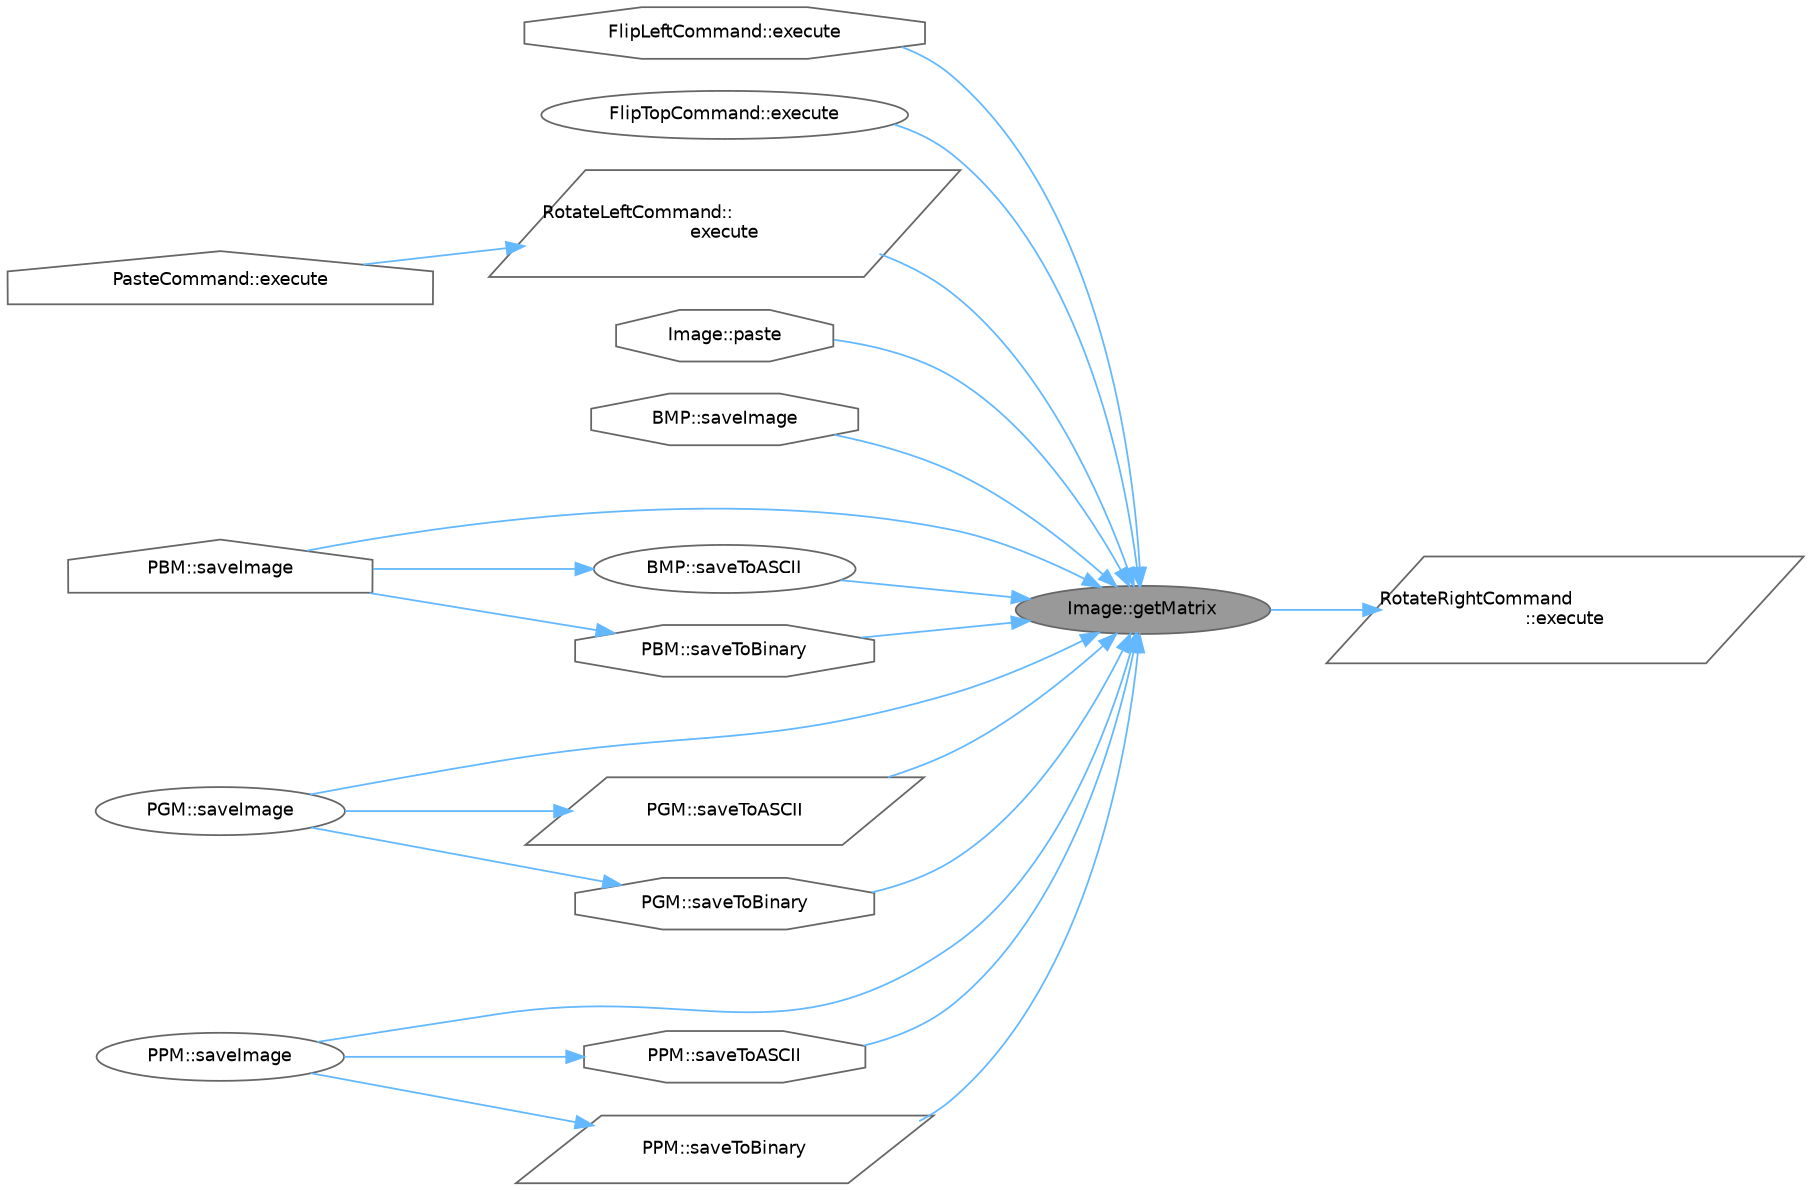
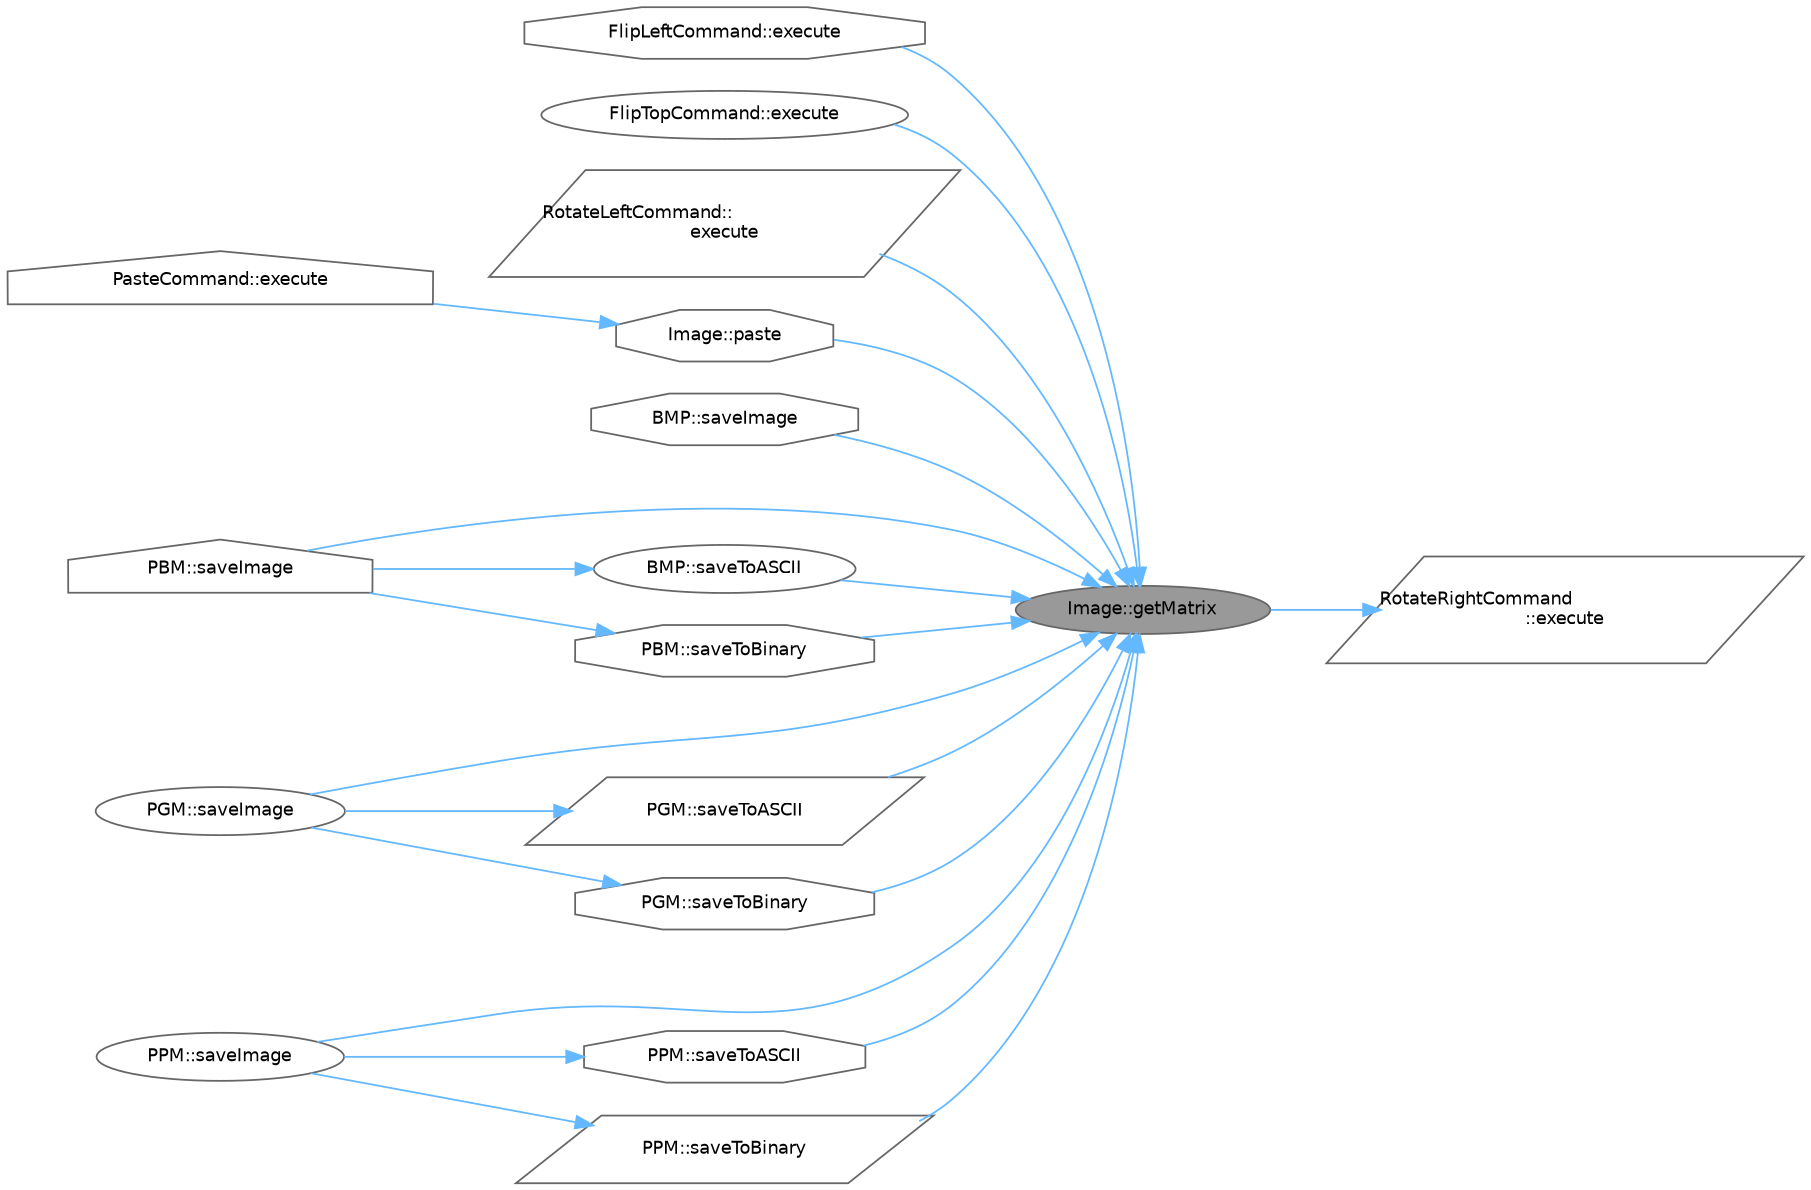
(435, 256) -> (517, 313)
